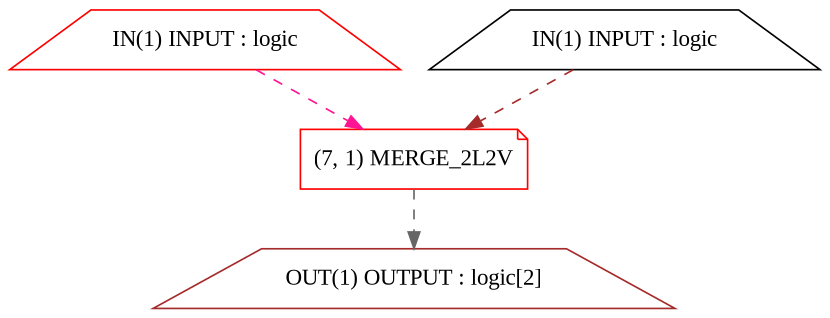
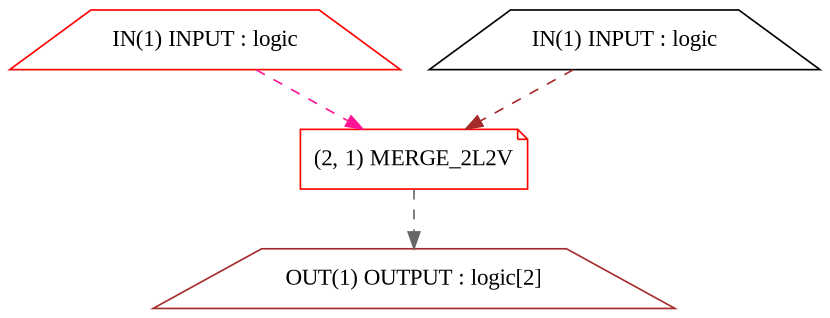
(414, 159) -> (414, 159)
